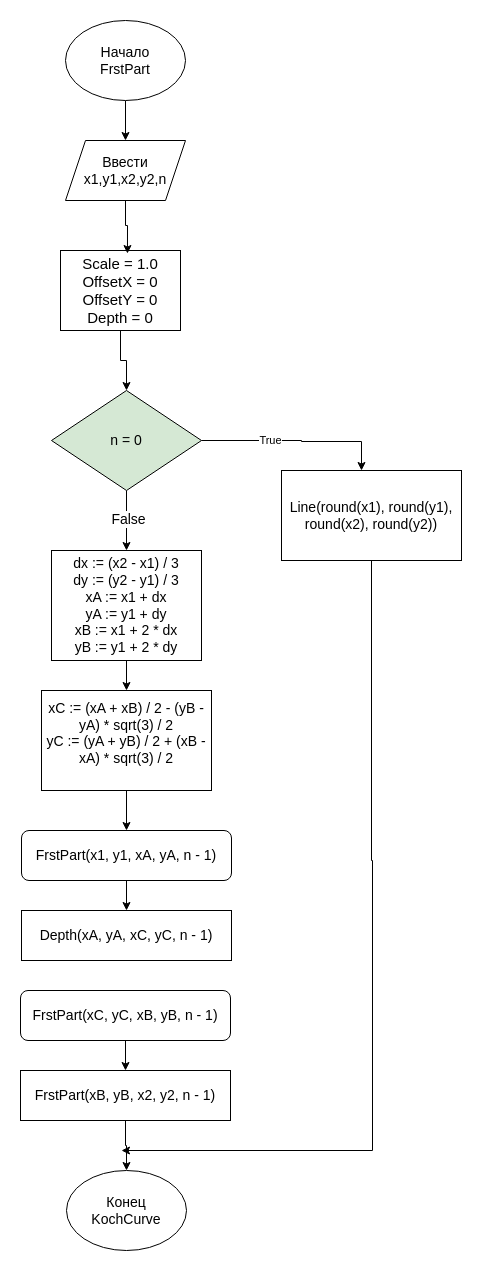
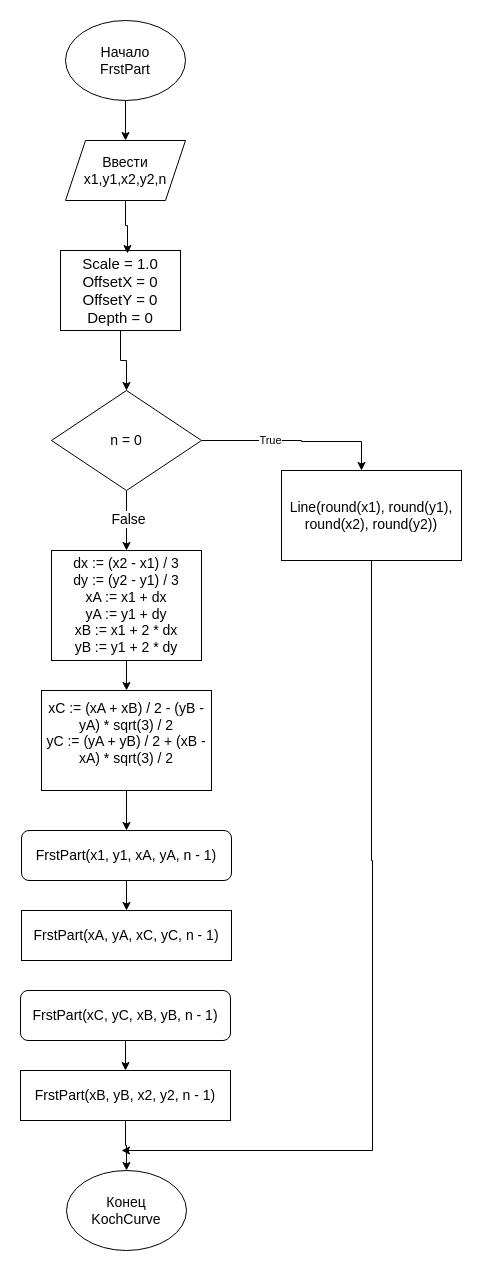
(127, 441) -> (127, 441)
(127, 936) -> (127, 936)
